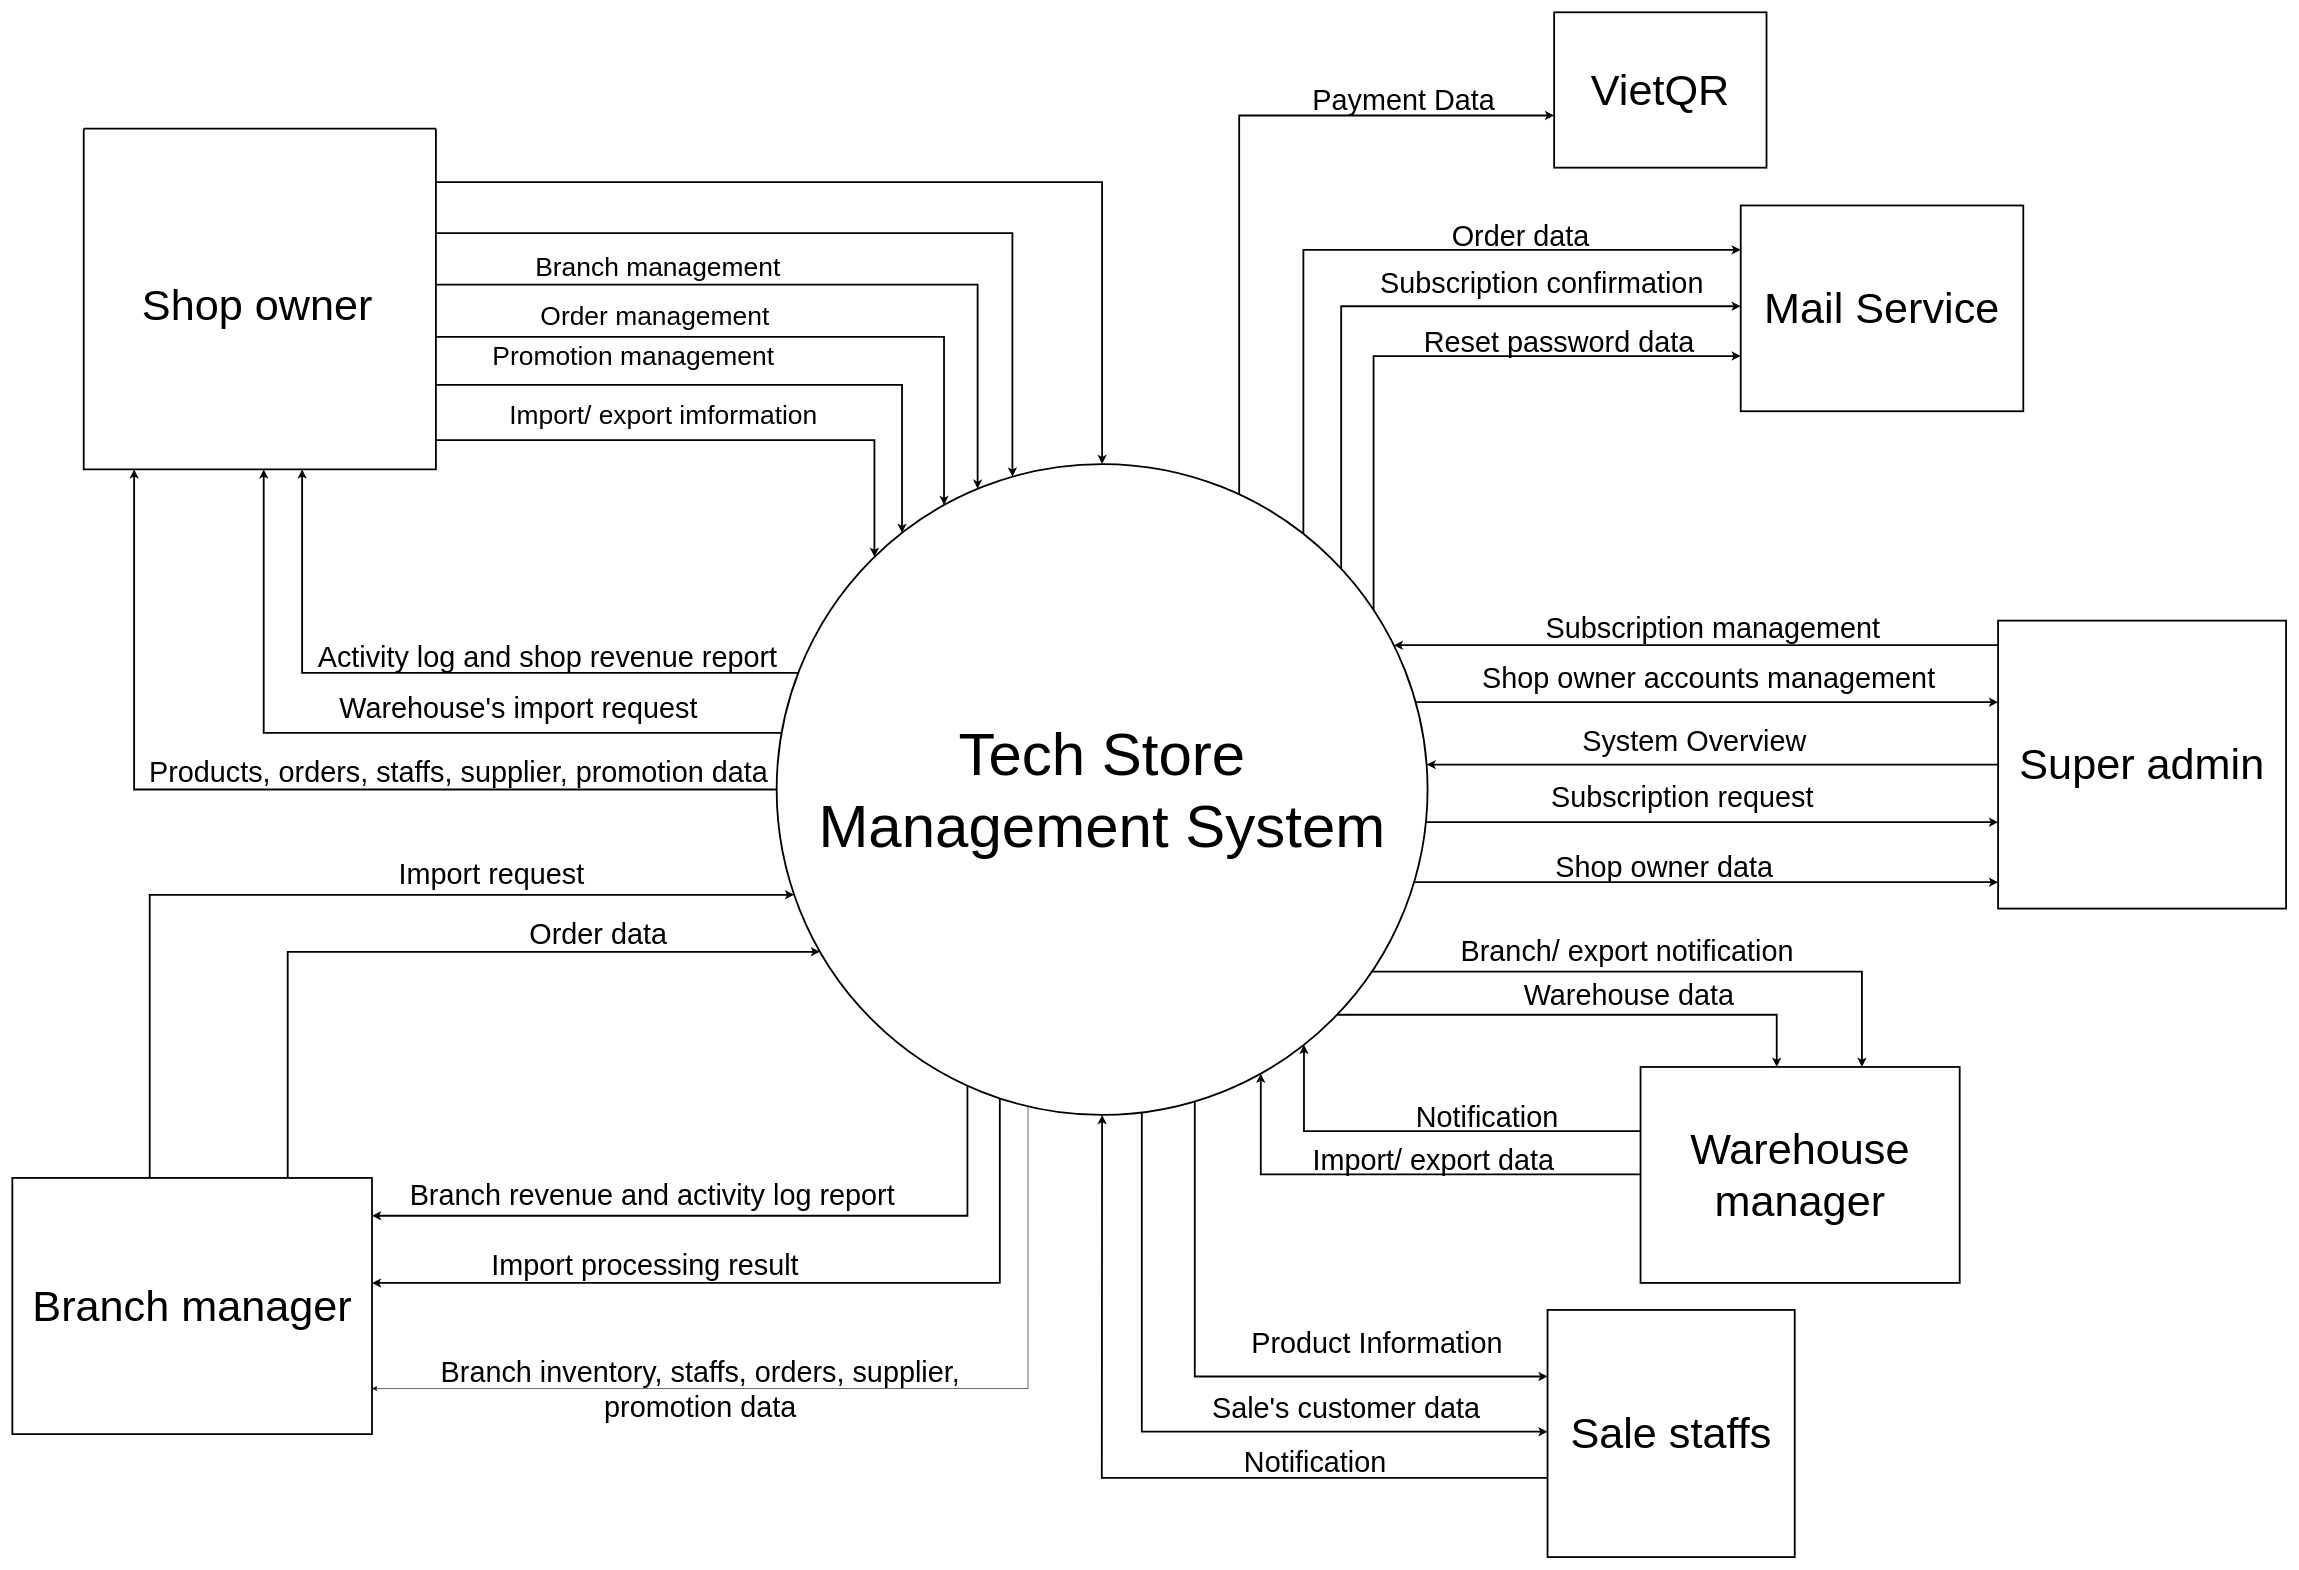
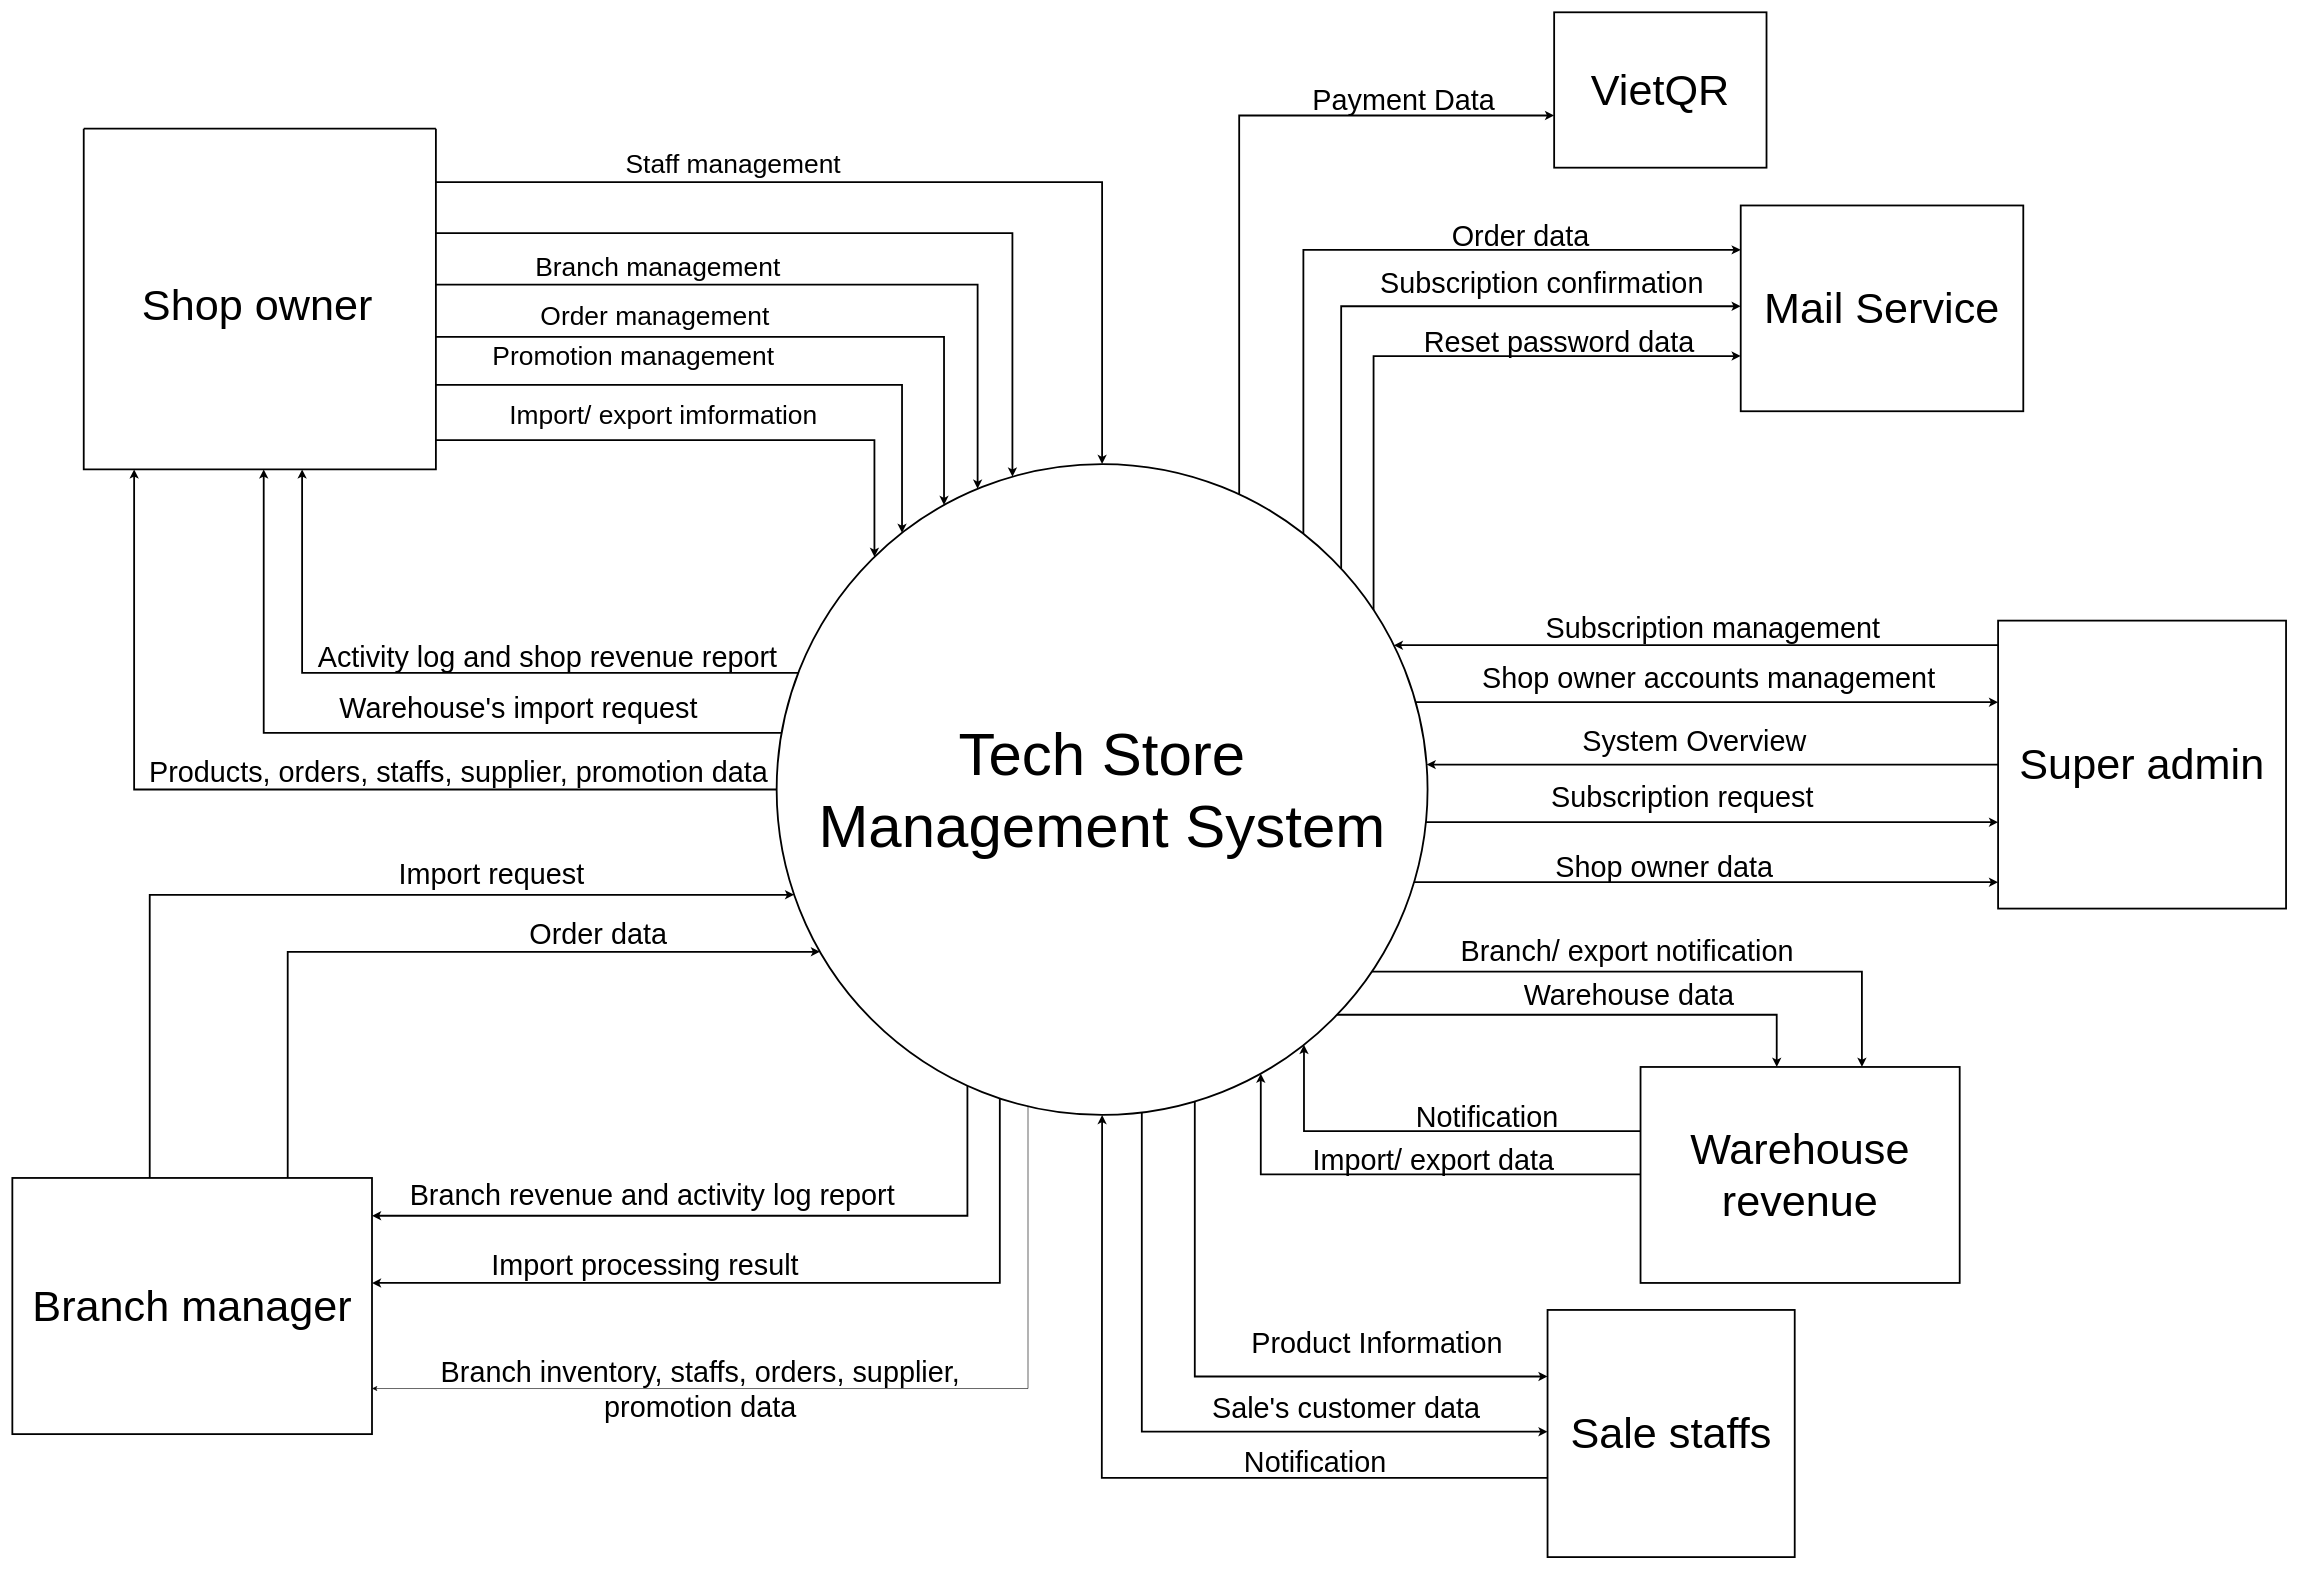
none -> (737, 164)
(1800, 1175) -> (1800, 1175)
